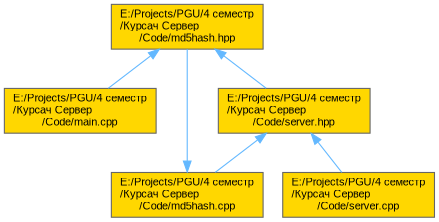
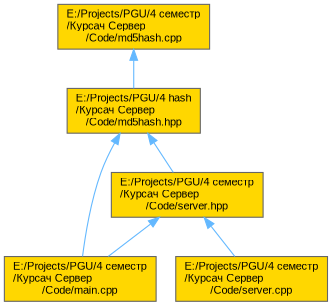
(187, 27) -> (134, 111)
(236, 156) -> (129, 240)
